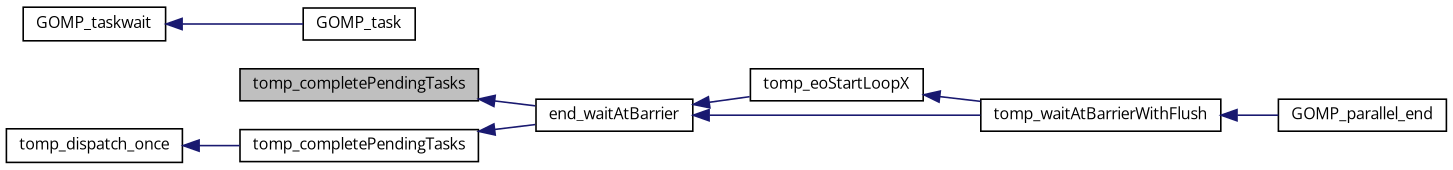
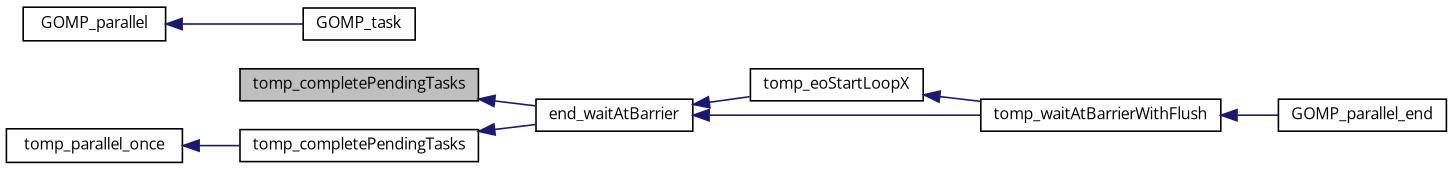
(94, 24) -> (94, 24)
(94, 146) -> (94, 146)
